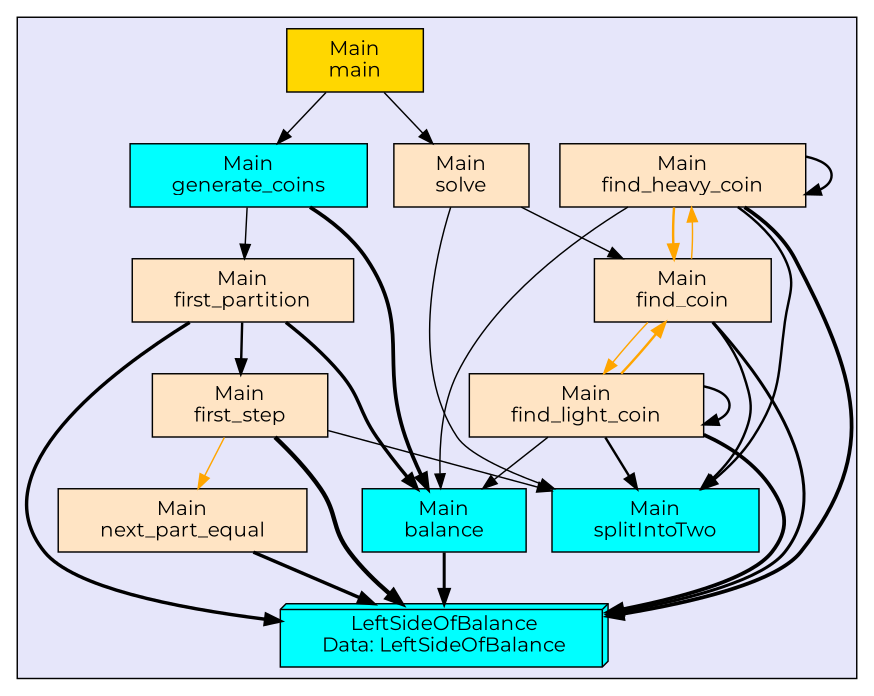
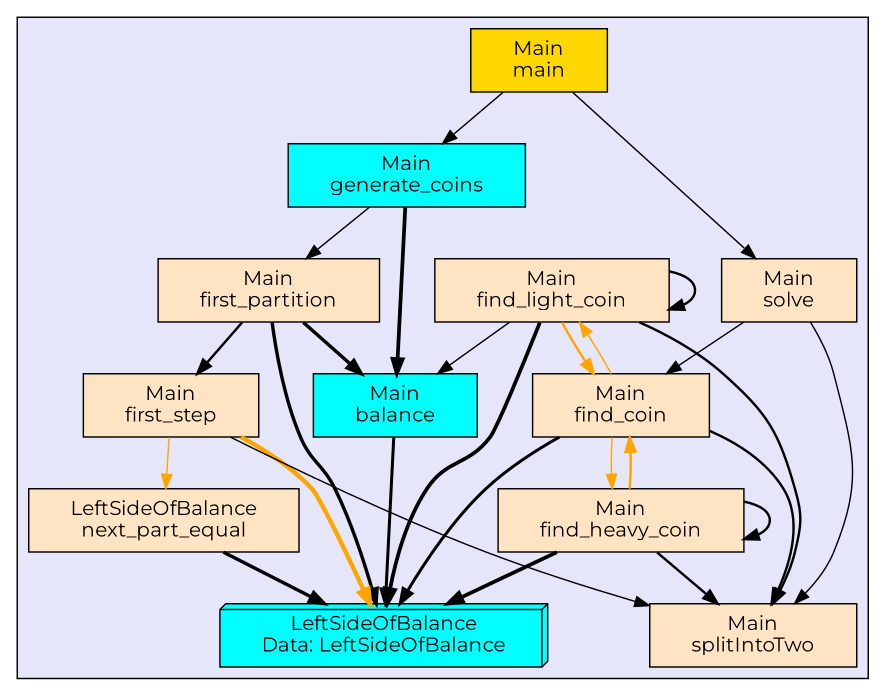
(496, 316) -> none
(333, 516) -> (319, 500)
(183, 520) -> (164, 520)
(656, 520) -> (753, 635)
